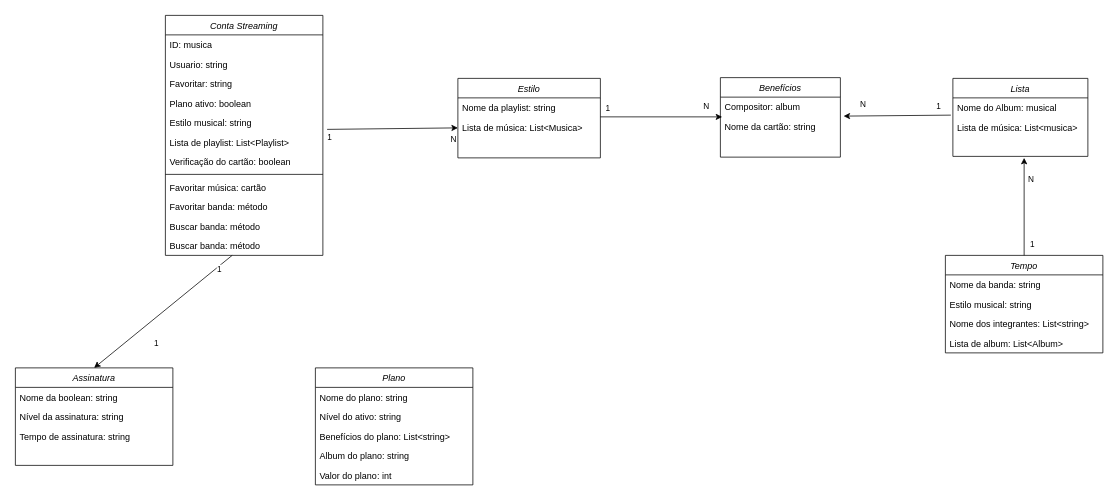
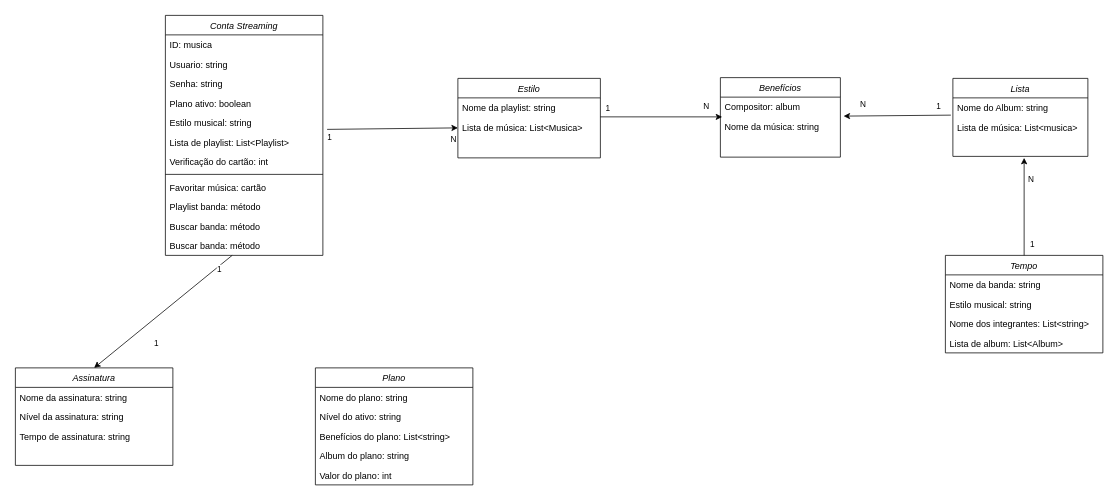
(208, 84) -> (199, 84)
(1004, 108) -> (1003, 108)
(774, 127) -> (773, 127)
(237, 162) -> (227, 162)
(223, 207) -> (218, 207)
(70, 398) -> (78, 398)
